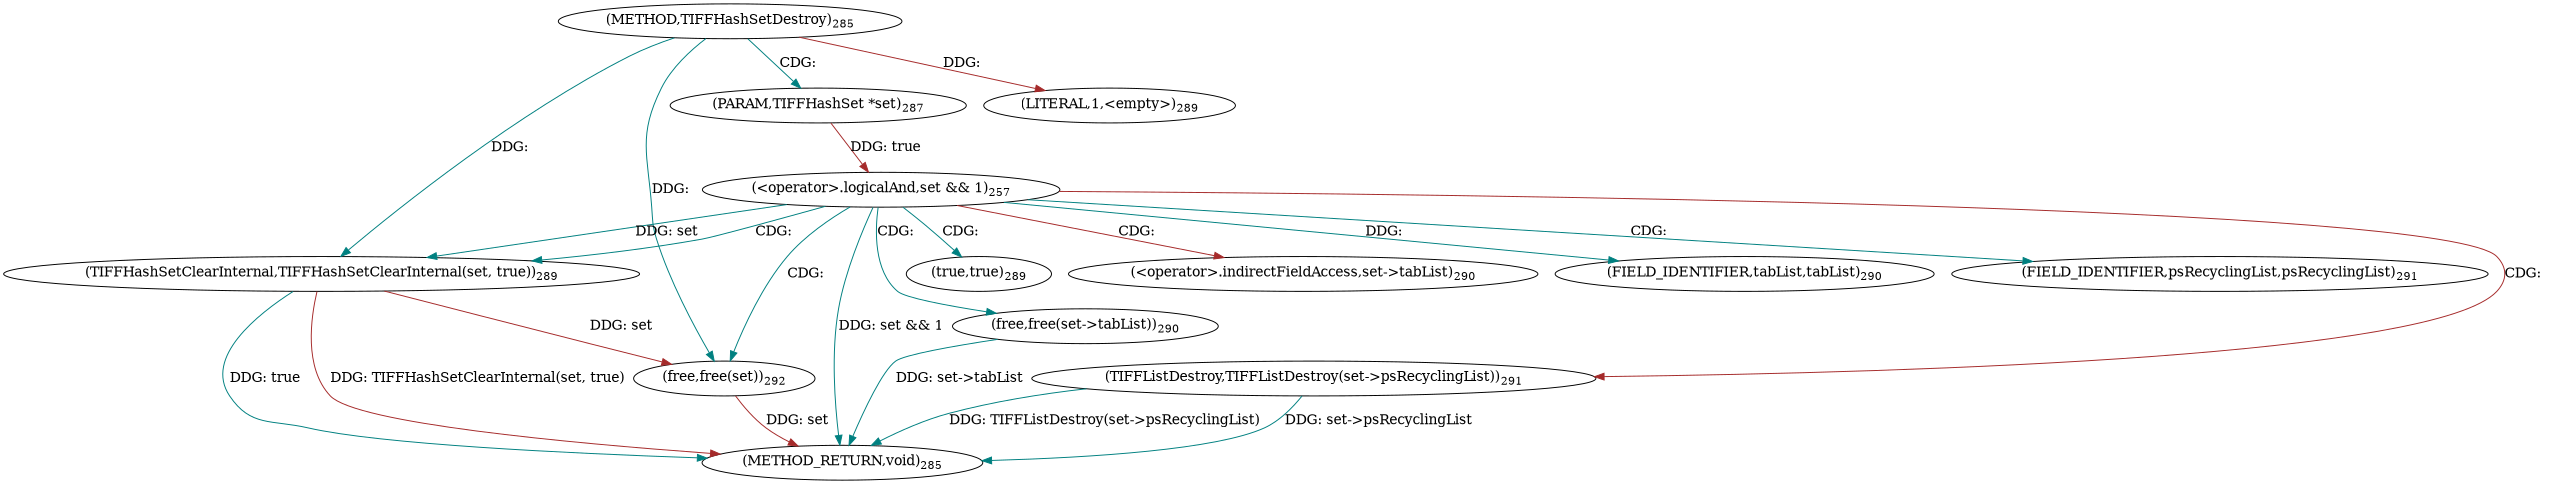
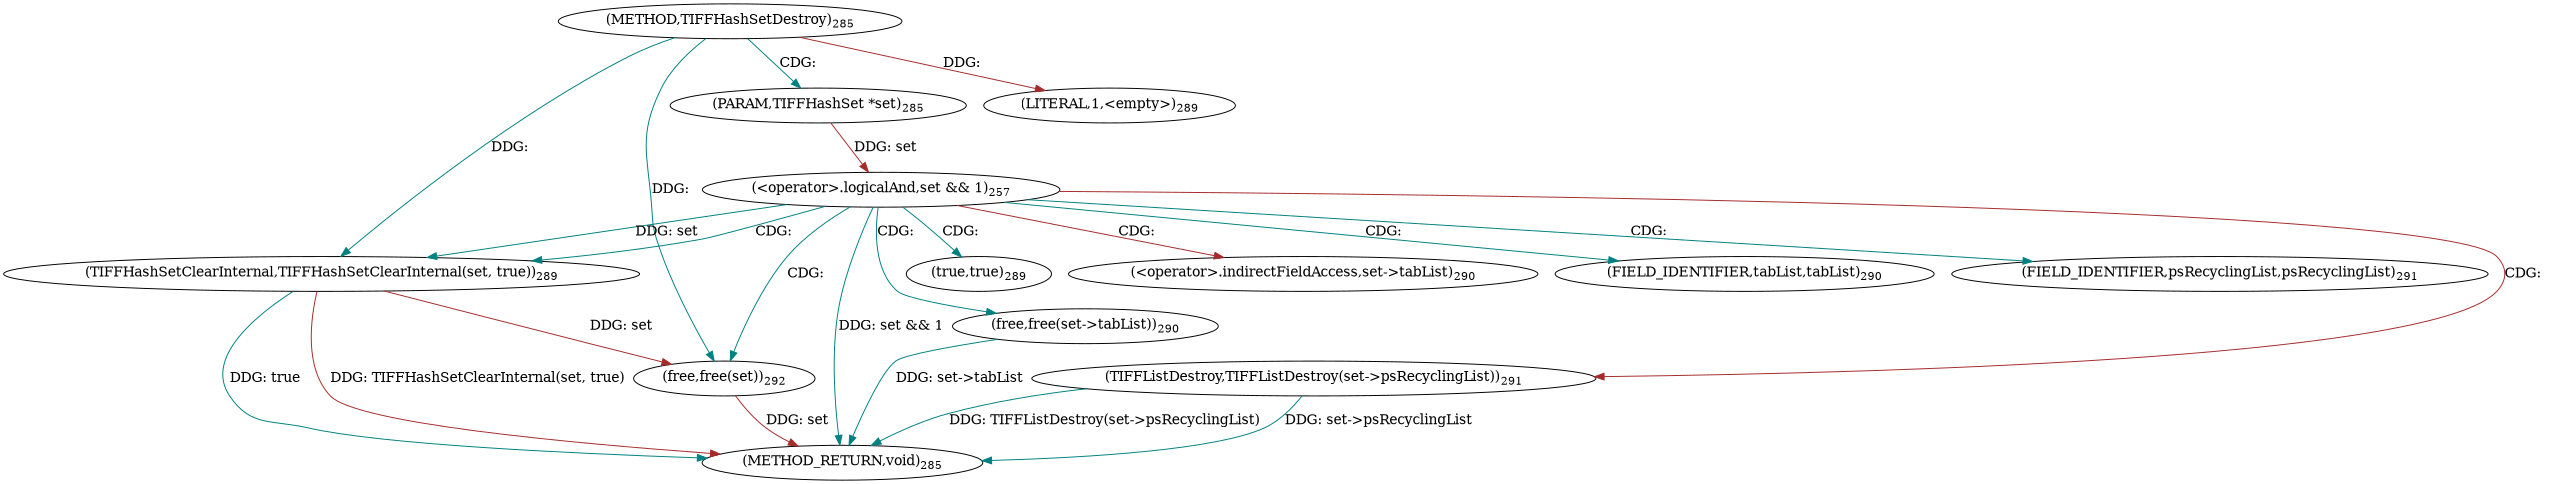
(913, 104) -> (913, 104)
(885, 148) -> (885, 148)
(1386, 232) -> (1386, 232)
